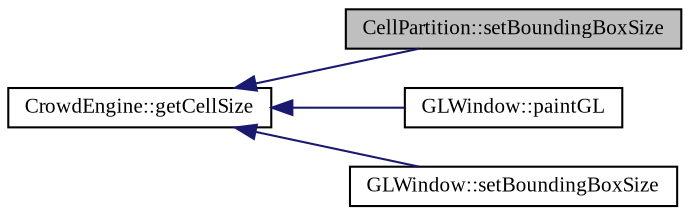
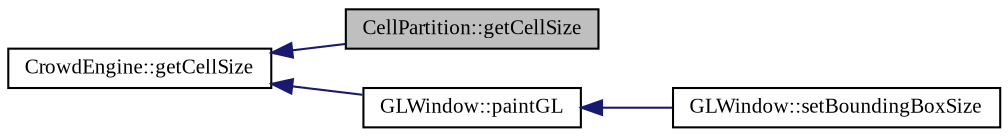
(514, 29) -> (472, 29)
(337, 149) -> (638, 108)
